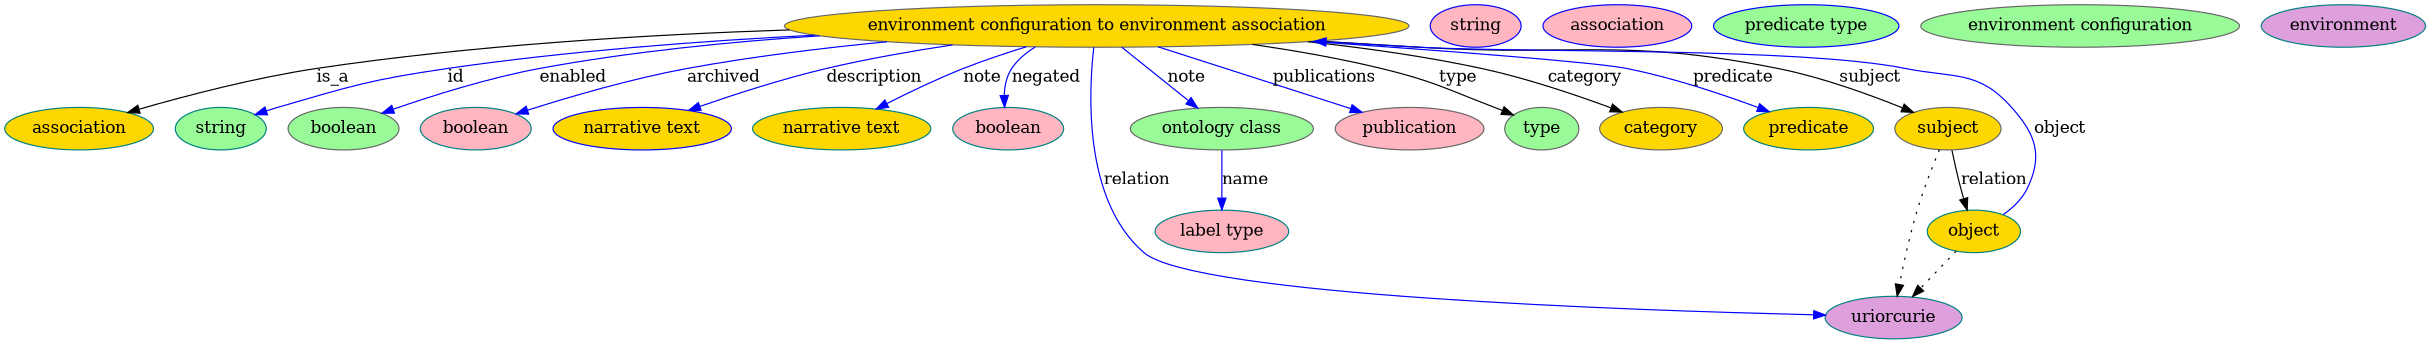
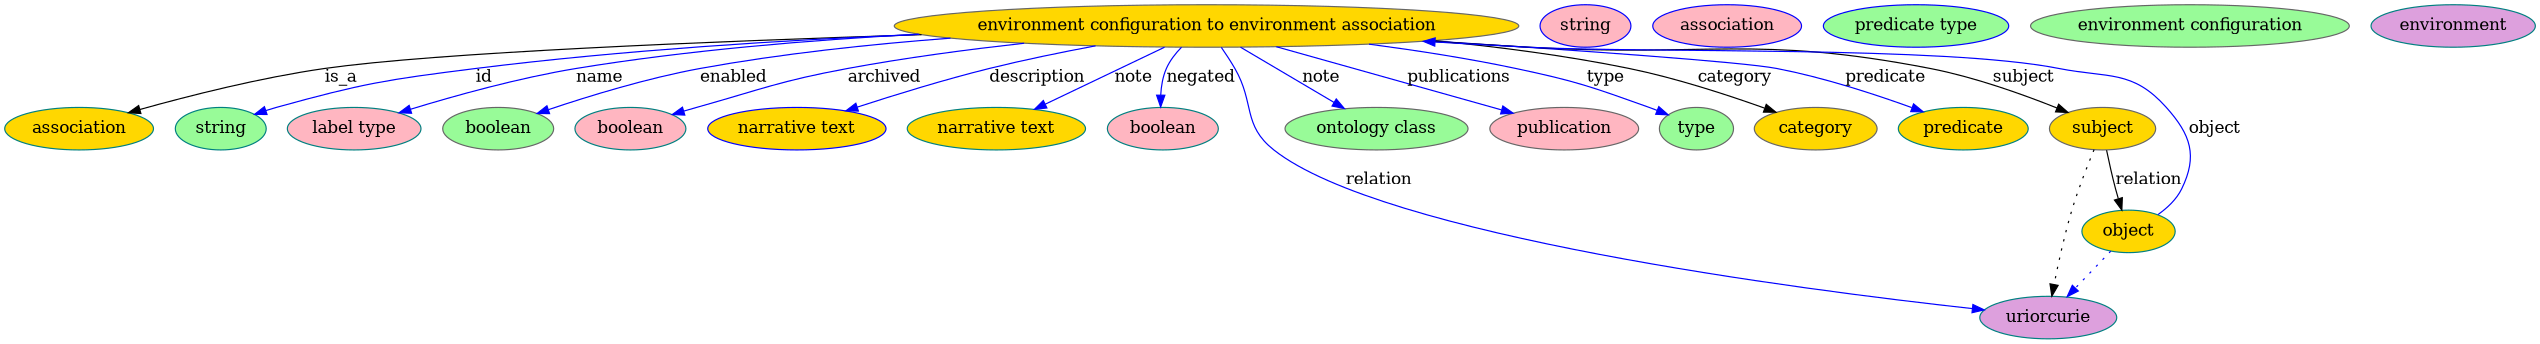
(1380, 68) -> (1515, 68)
(1222, 174) -> (636, 60)
(1939, 269) -> (2093, 269)
